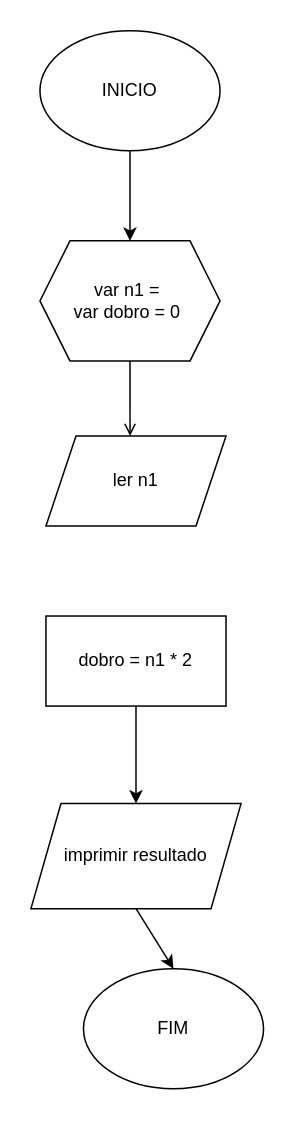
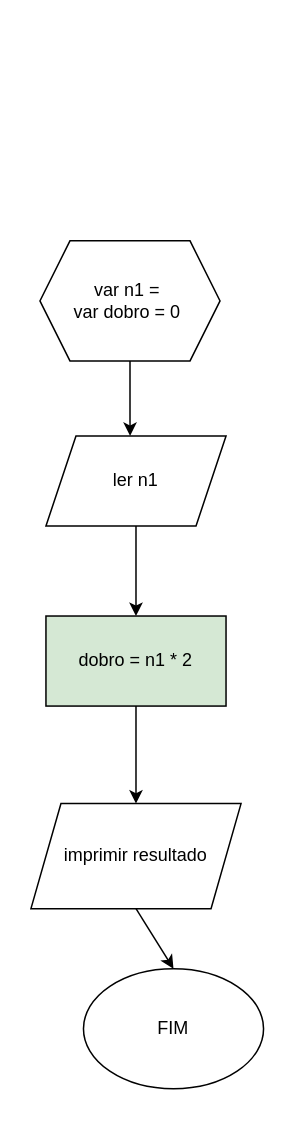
(130, 91) -> none
(130, 191) -> none
(130, 426) -> (130, 424)
none -> (136, 566)
(136, 661) -> (136, 661)
